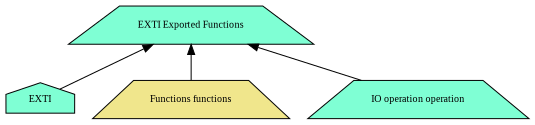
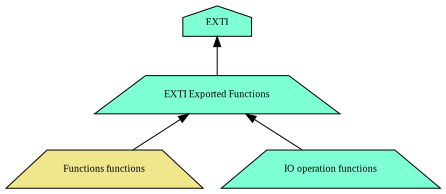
(102, 69) -> (217, 61)
(418, 100) -> (331, 169)
